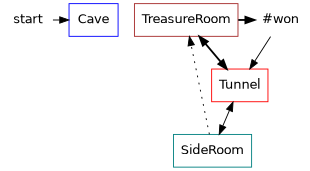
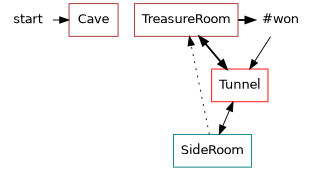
(94, 20) -> (94, 20)
